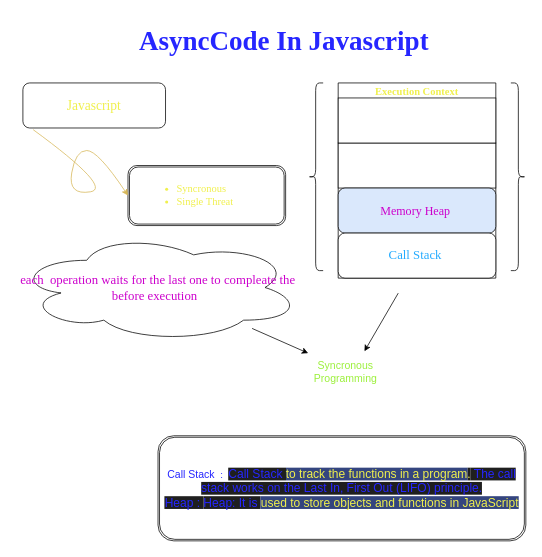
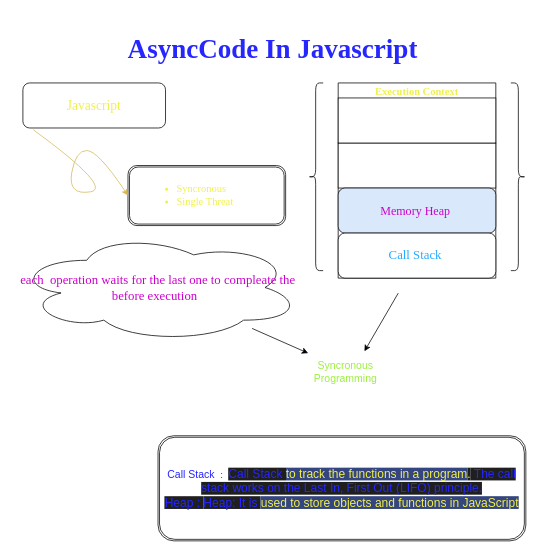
(308, 42) -> (297, 49)
